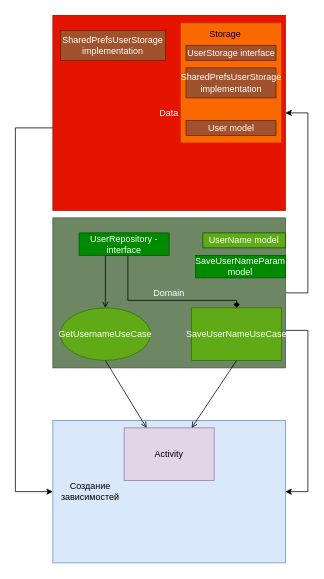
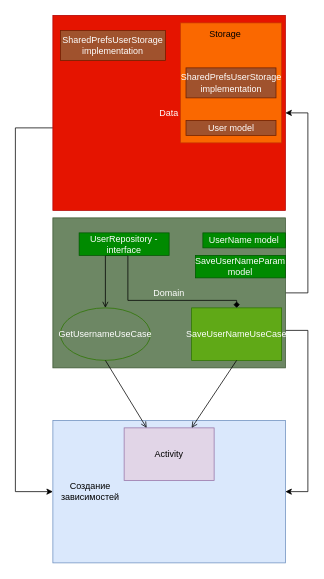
(231, 53) -> none
(244, 240) -> (244, 240)
(105, 334) -> (105, 334)
